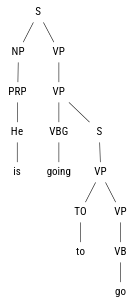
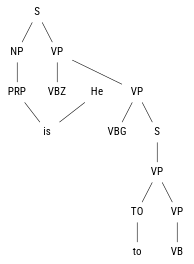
none -> (57, 92)
(17, 112) -> (32, 112)
(59, 172) -> none
(121, 292) -> none
